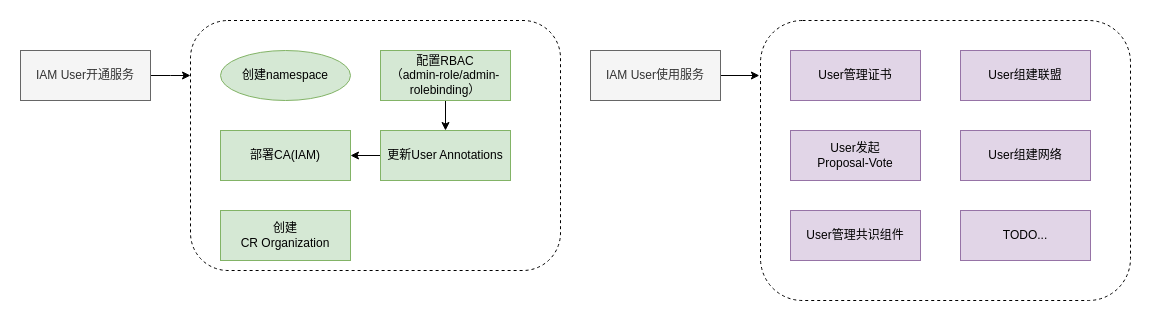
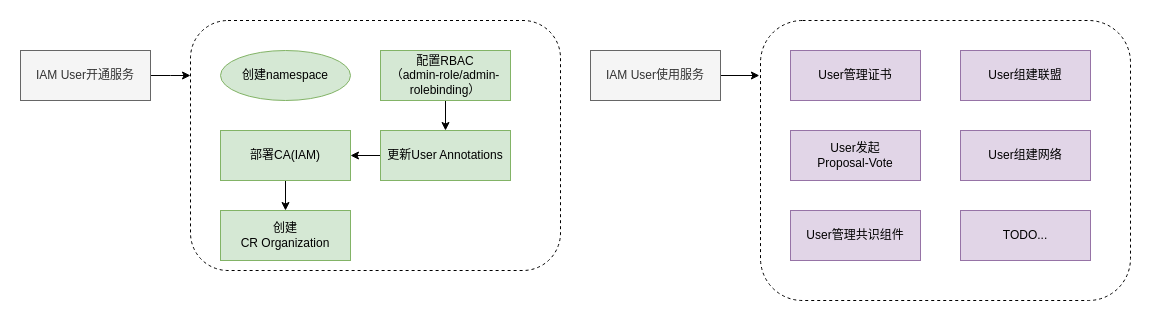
none -> (286, 200)
